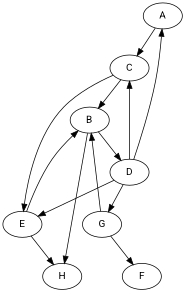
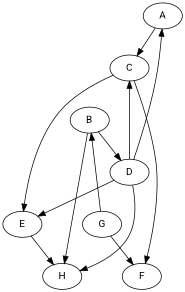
(112, 91) -> (156, 167)
(45, 171) -> none
(118, 195) -> (128, 237)
